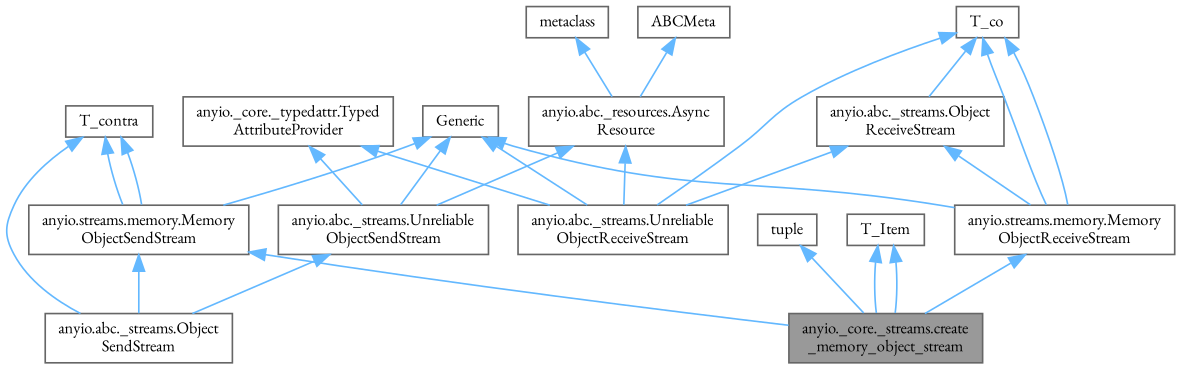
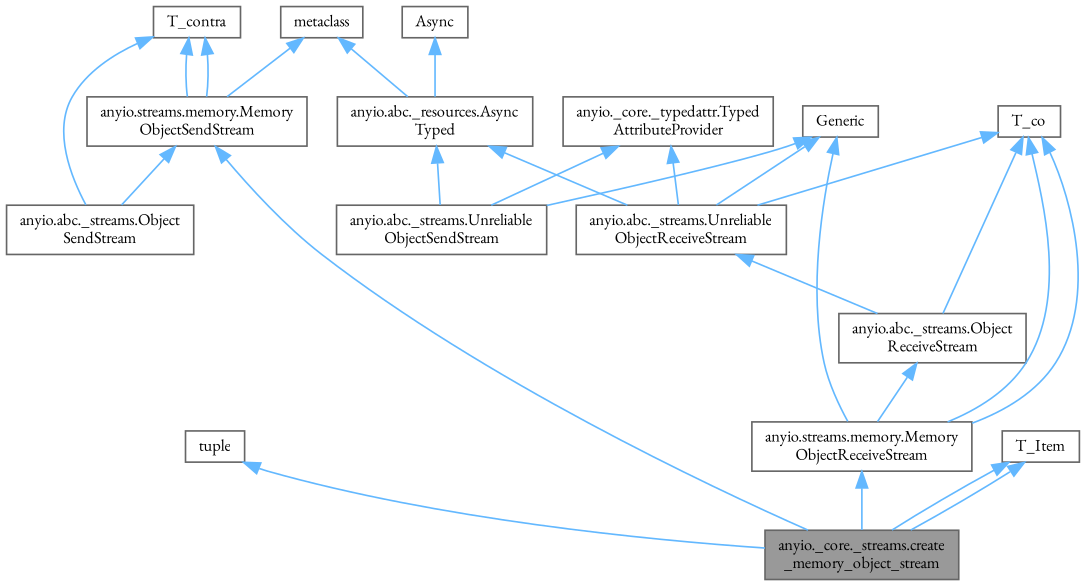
(684, 22) -> (435, 22)
(626, 121) -> (435, 121)
(320, 176) -> (259, 72)
(766, 176) -> (805, 283)
(253, 287) -> none
